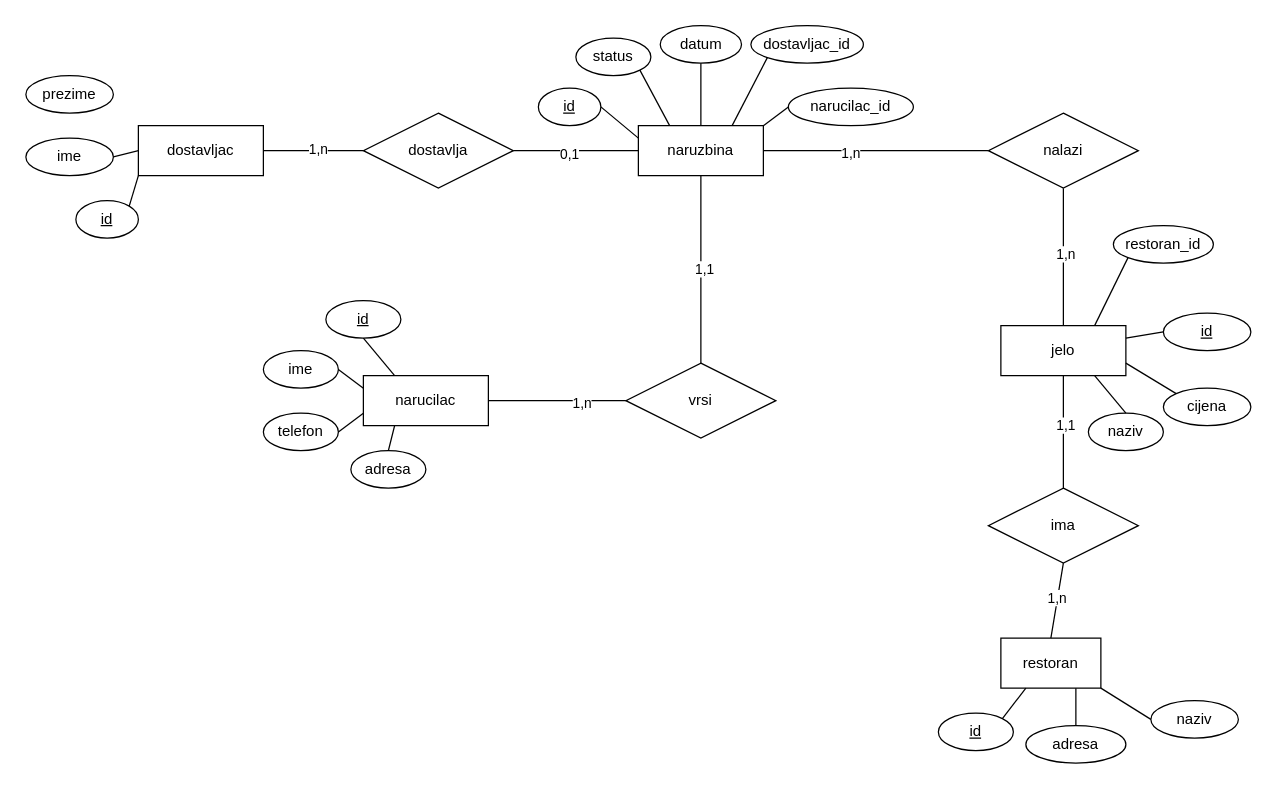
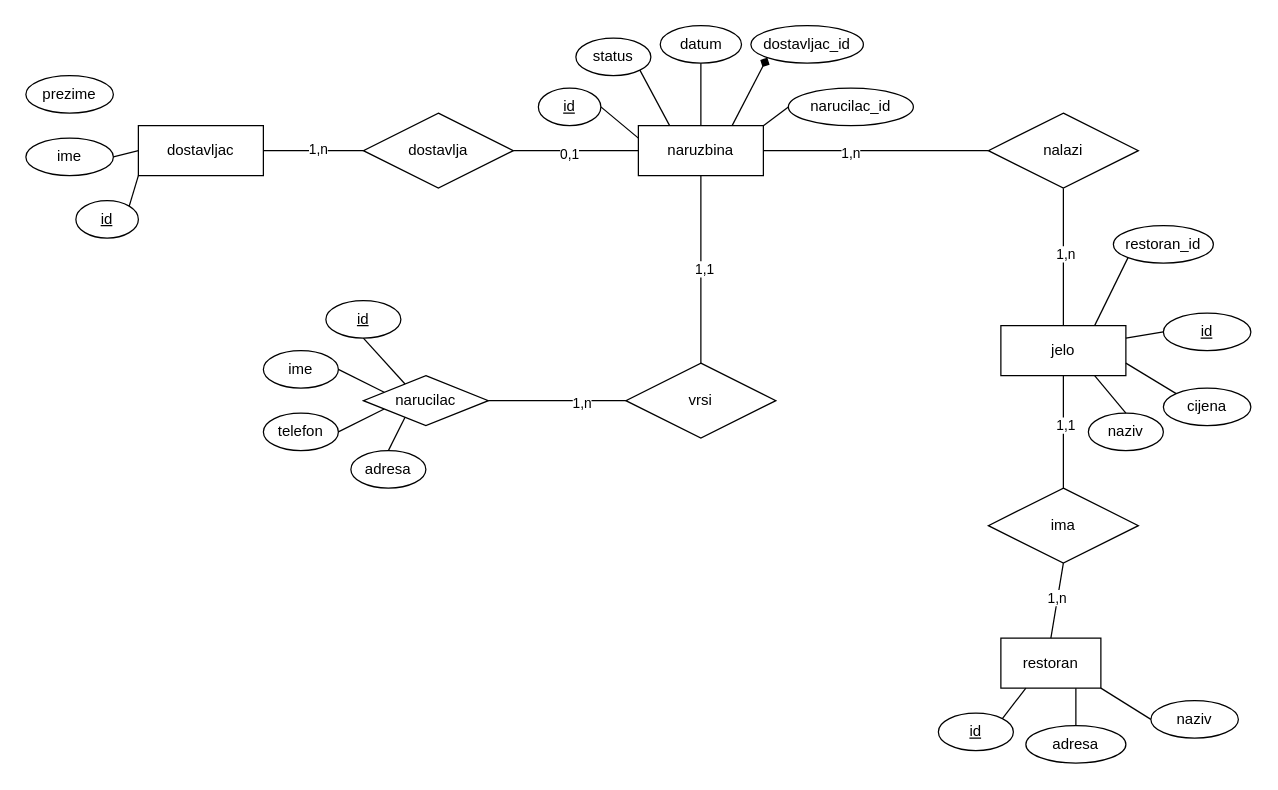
(764, 63) -> (762, 67)
(426, 401) -> (426, 401)
